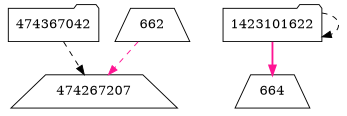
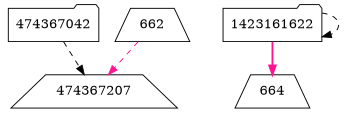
(272, 25) -> (272, 25)
(94, 91) -> (94, 91)
